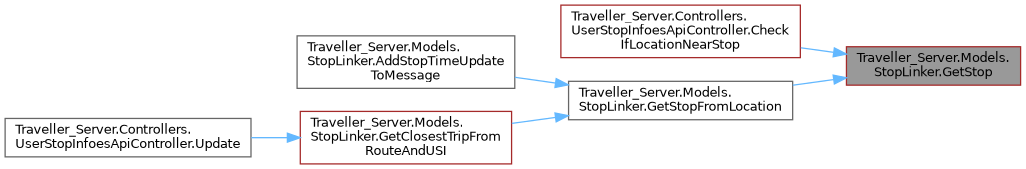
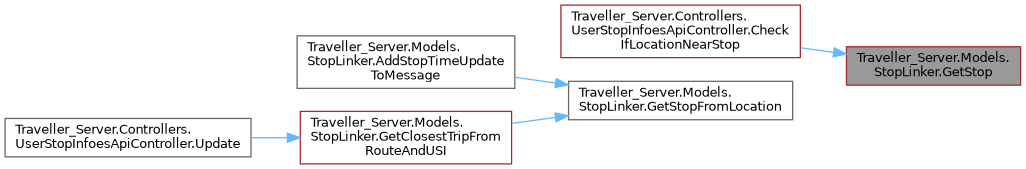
(813, 82) -> none
